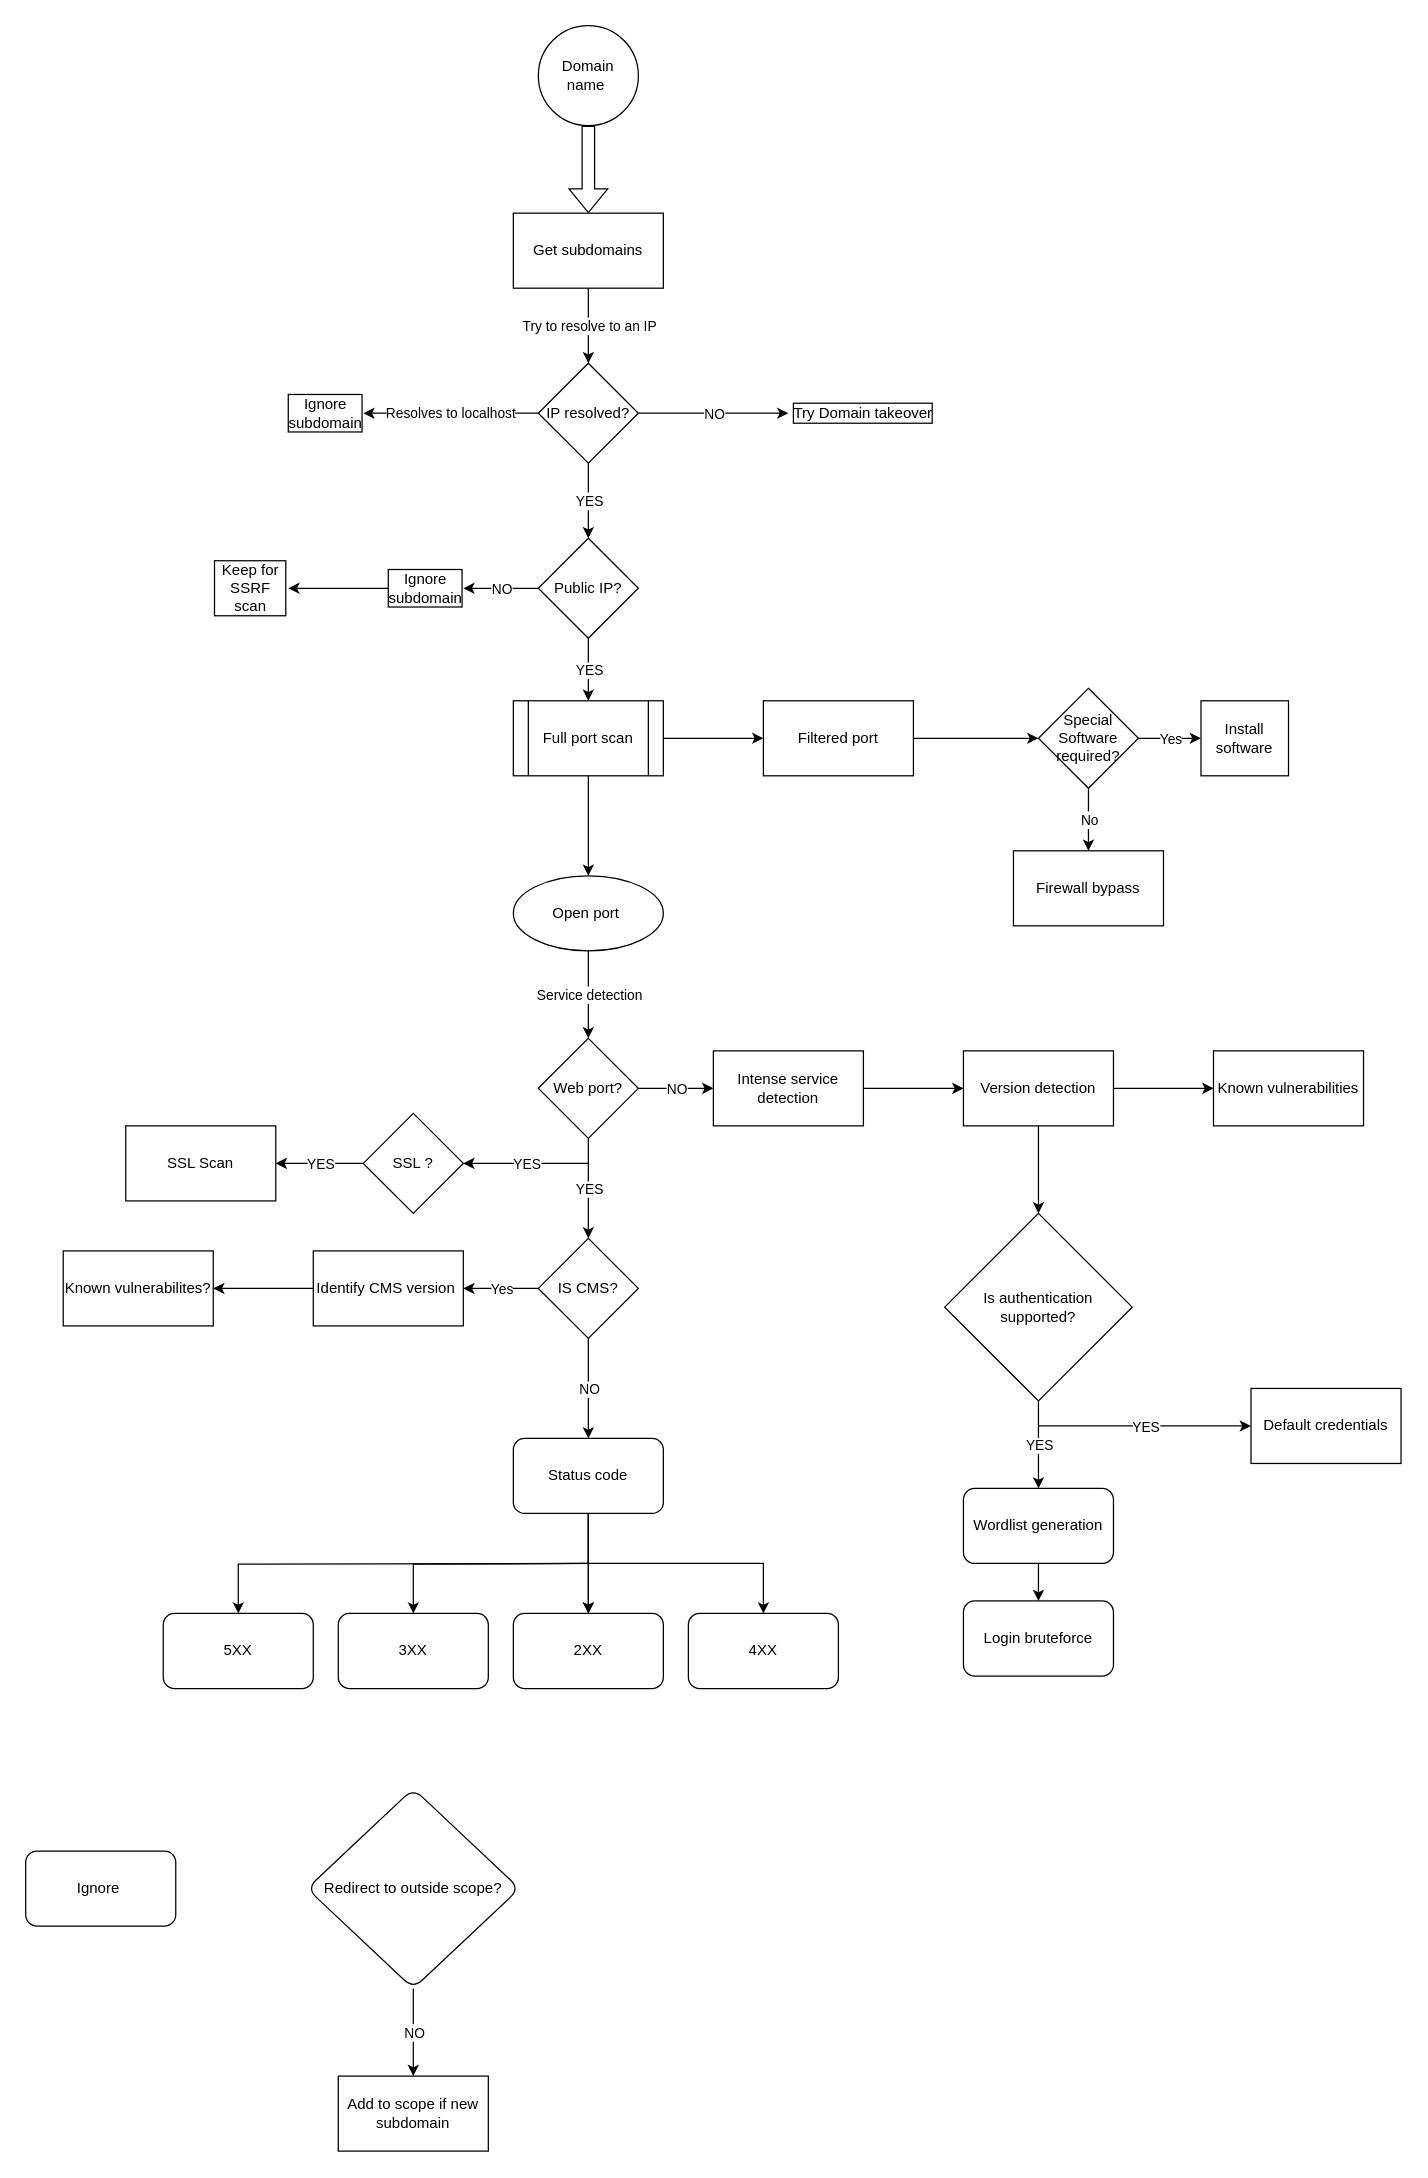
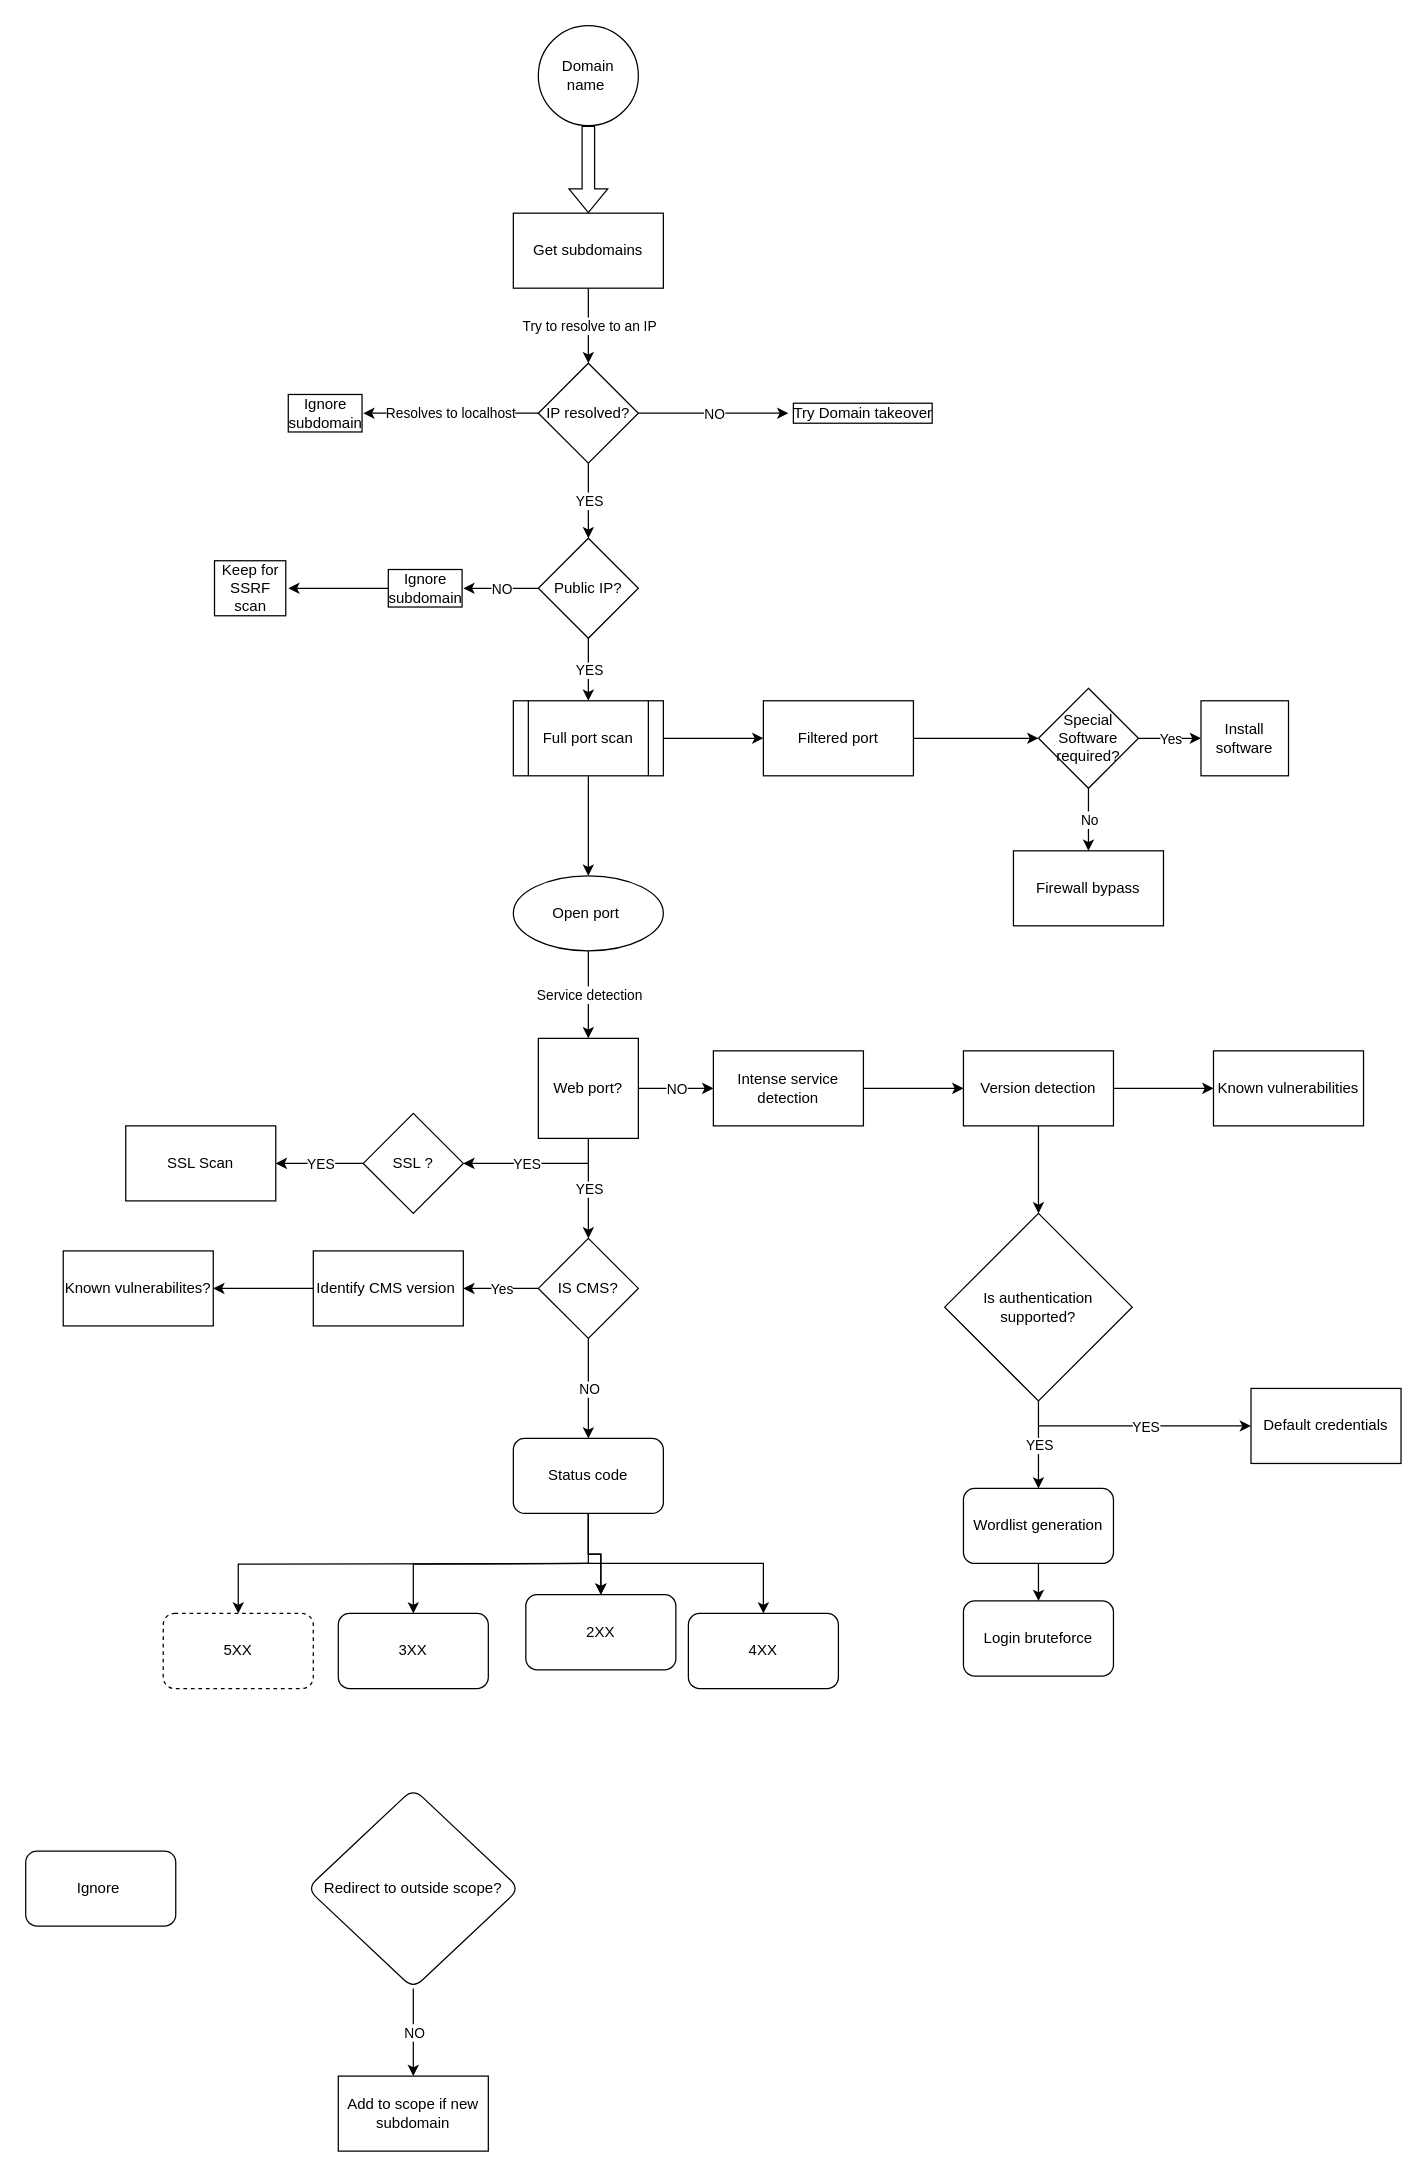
(588, 1088) -> (588, 1088)
(238, 1651) -> (238, 1651)
(588, 1651) -> (601, 1632)
